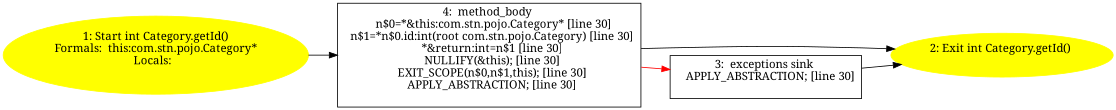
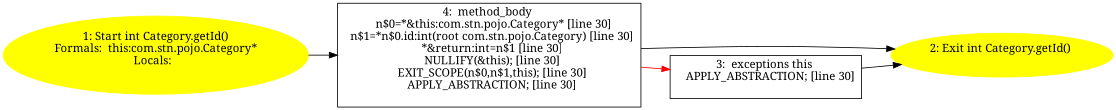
(766, 77) -> (766, 77)
